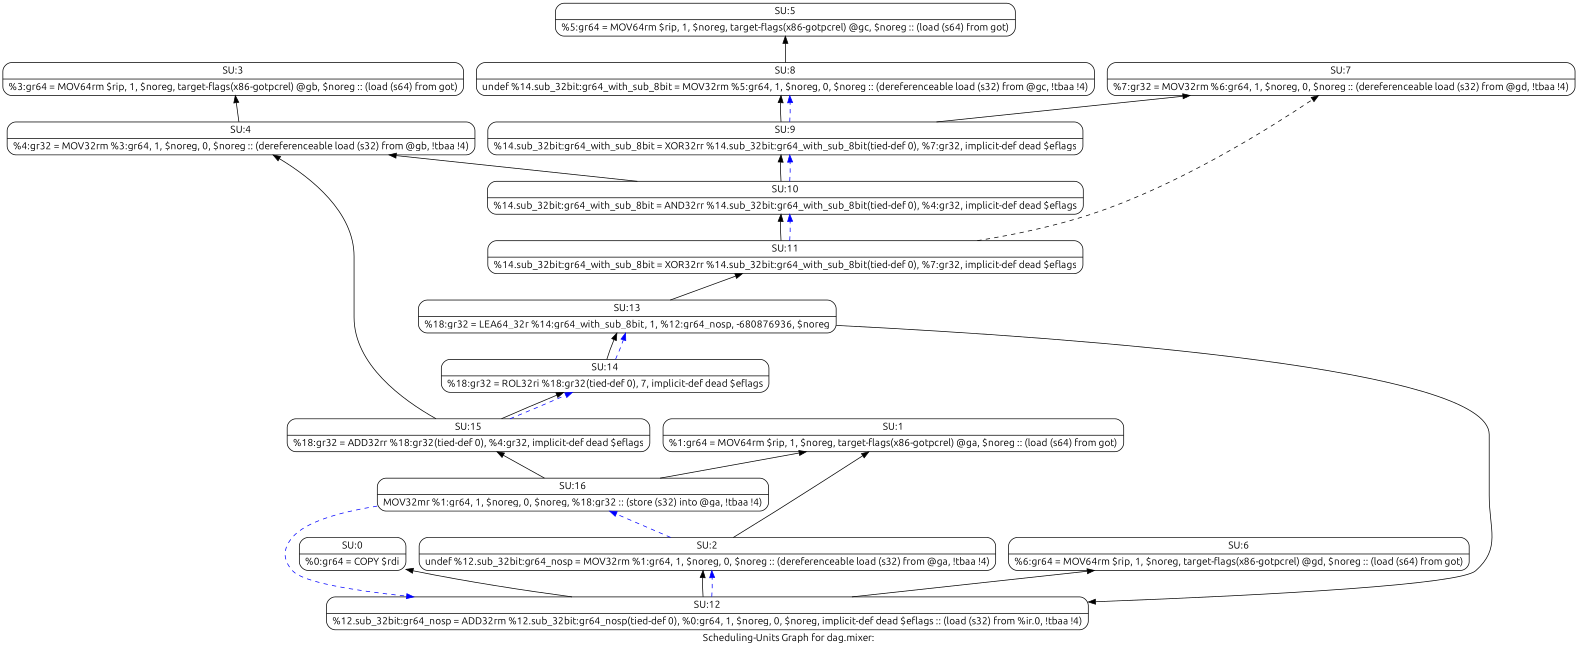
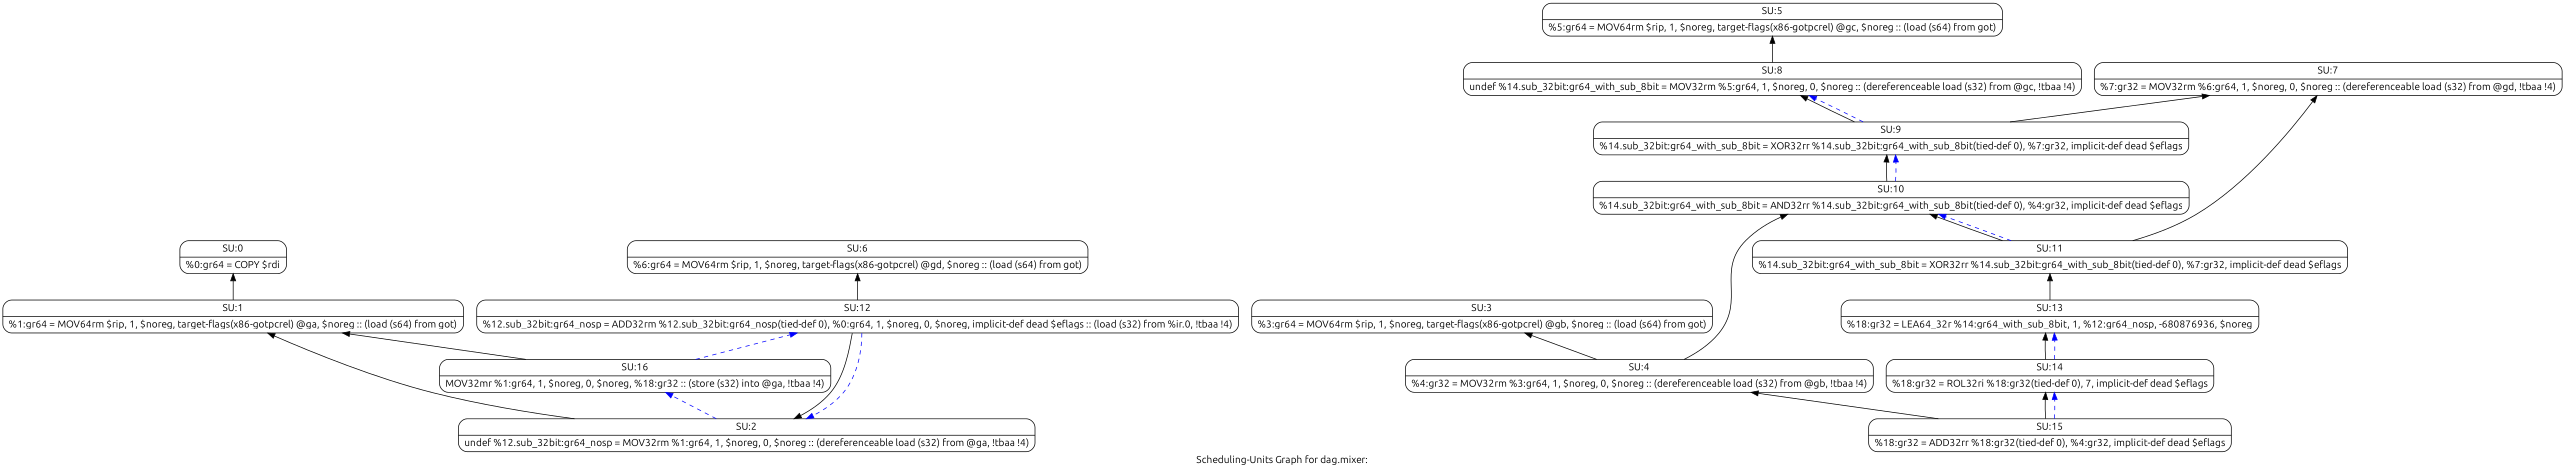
(517, 168) -> (1731, 287)
(1153, 190) -> (2234, 187)
(1429, 394) -> none
(524, 467) -> none
(492, 585) -> (233, 290)
